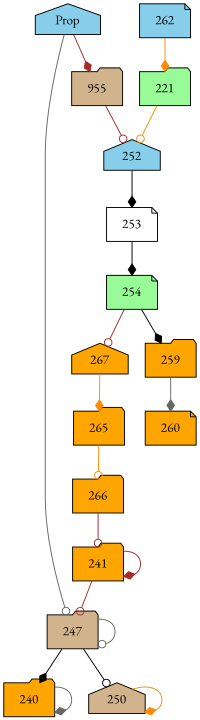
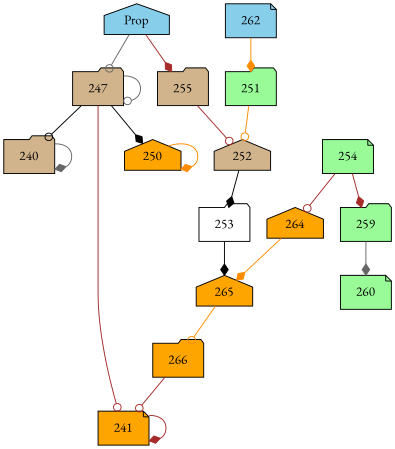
(97, 89) -> (183, 89)
(165, 89) -> (251, 89)
(132, 157) -> (242, 157)
(132, 224) -> (224, 224)
(132, 253) -> (224, 253)
(148, 321) -> (355, 185)
(100, 360) -> (295, 224)
(171, 360) -> (366, 224)
(99, 428) -> (224, 292)
(171, 428) -> (366, 292)
(98, 564) -> (124, 428)
(87, 594) -> (98, 256)
(54, 661) -> (66, 120)
(94, 664) -> (123, 120)
(29, 700) -> (29, 157)
(117, 700) -> (153, 157)
